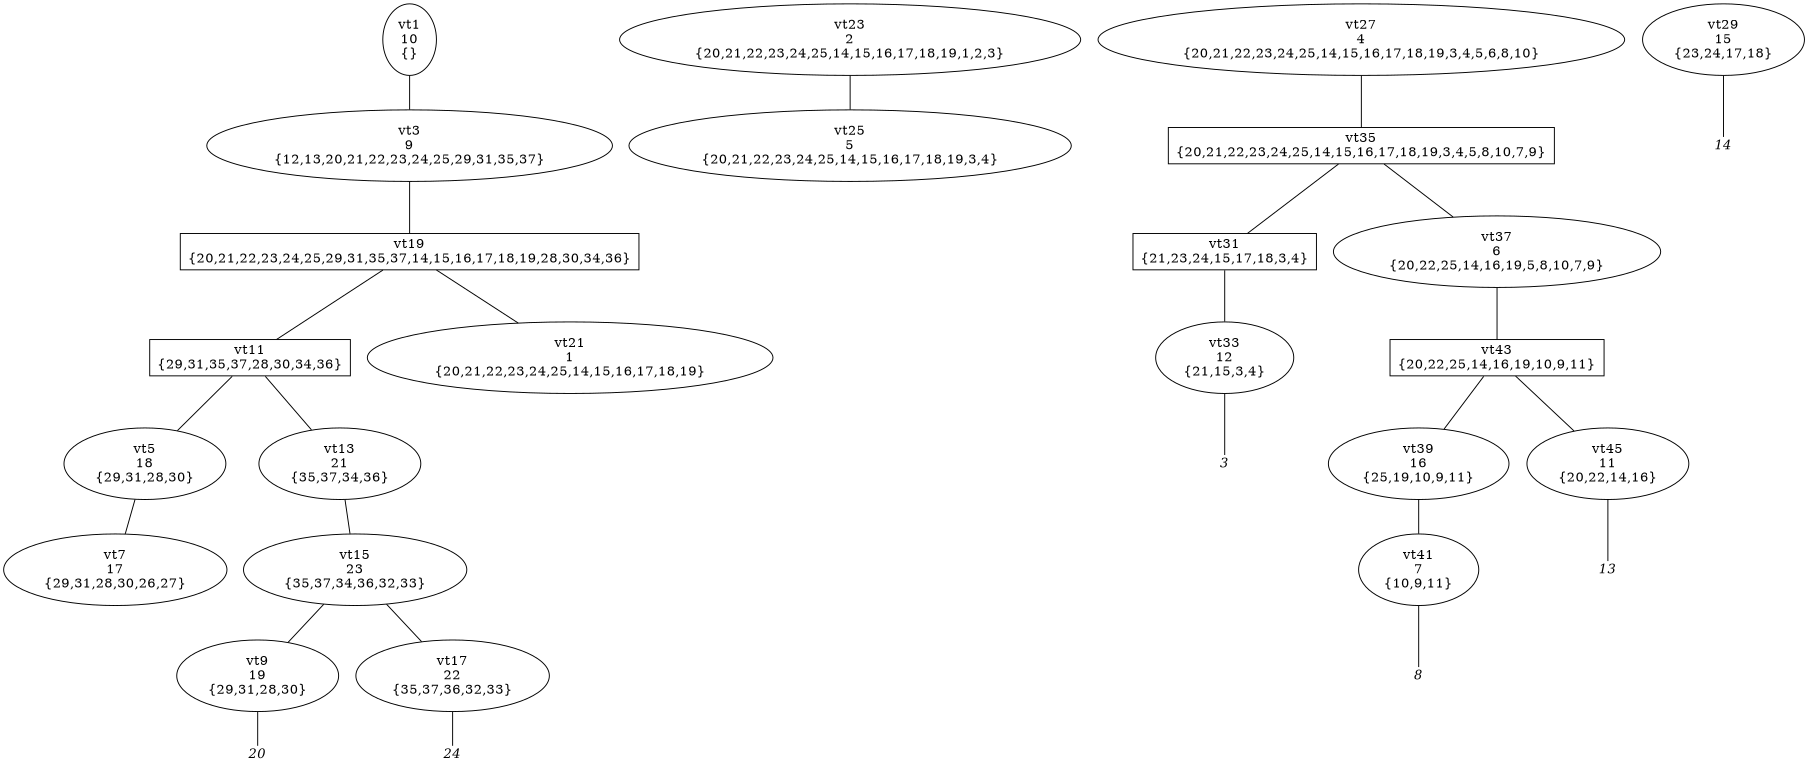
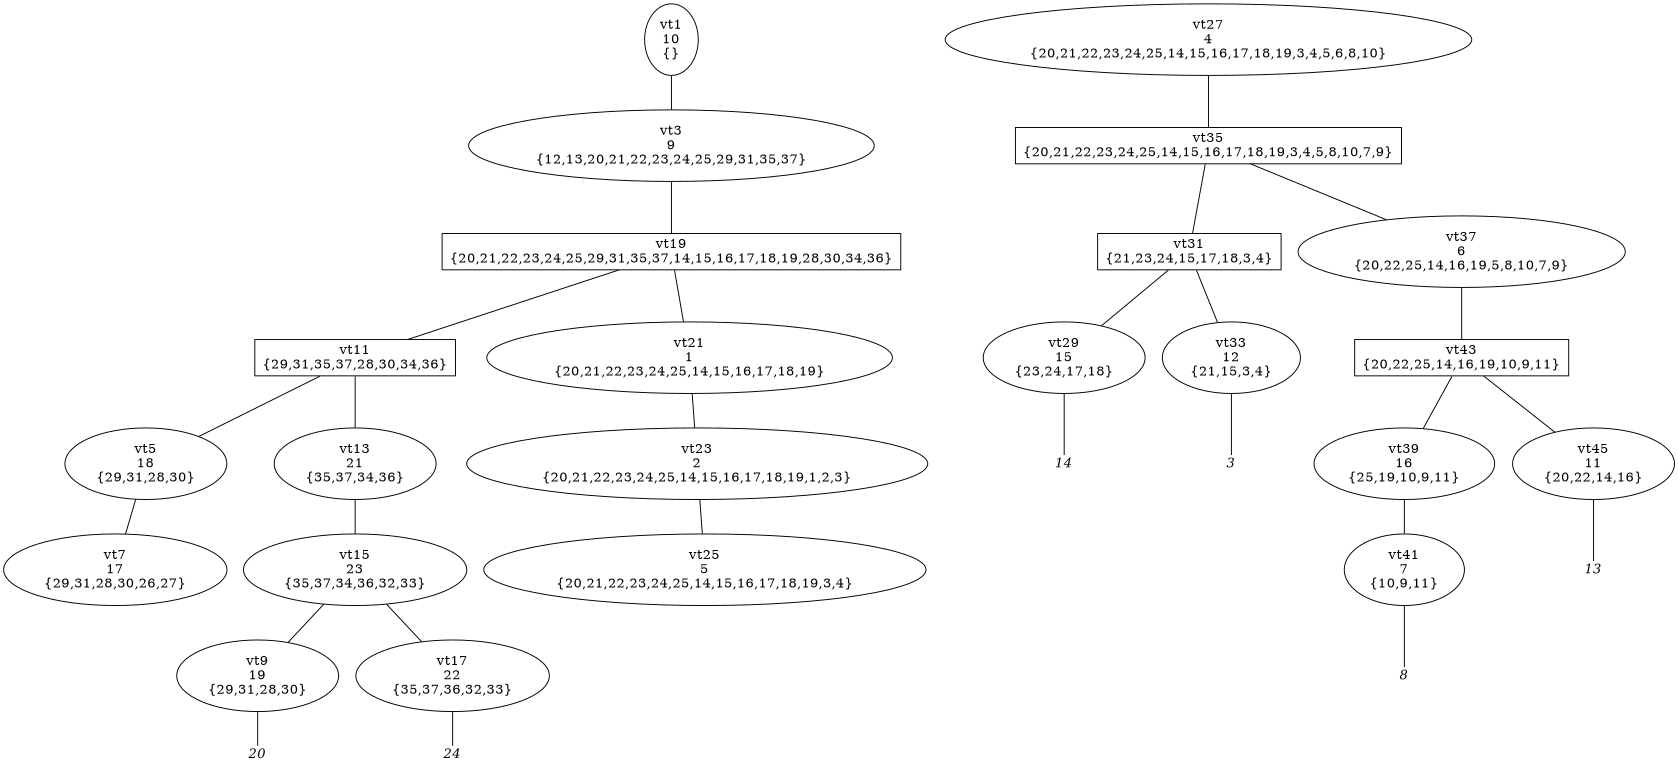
none -> (1135, 298)
none -> (693, 411)
